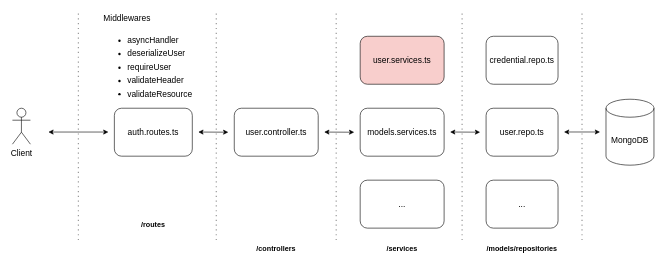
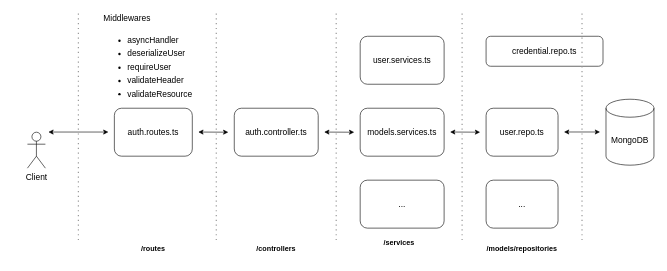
(402, 60) -> (402, 60)
(522, 60) -> (545, 51)
(21, 126) -> (36, 150)
(276, 132) -> (276, 132)
(153, 225) -> (153, 249)
(402, 249) -> (399, 243)
